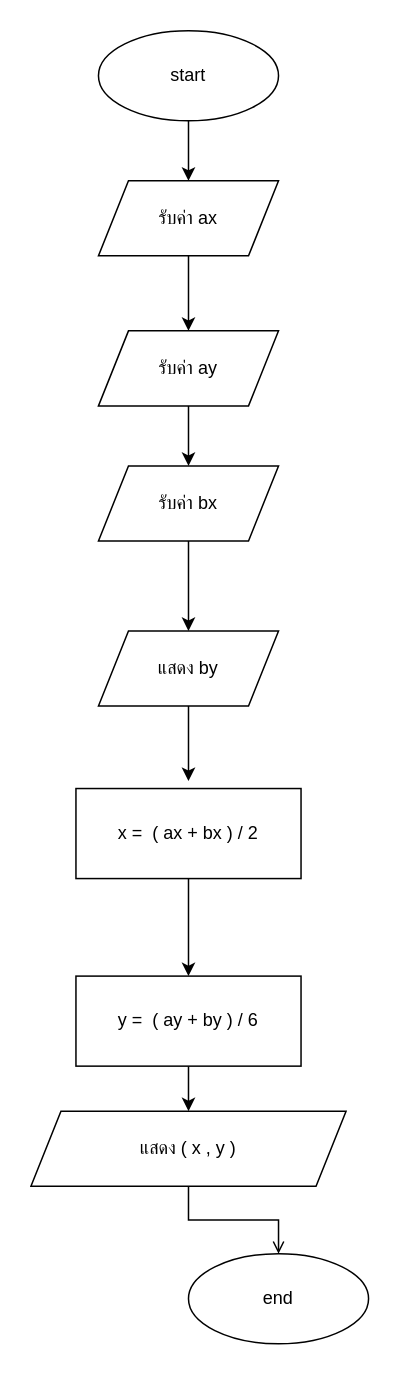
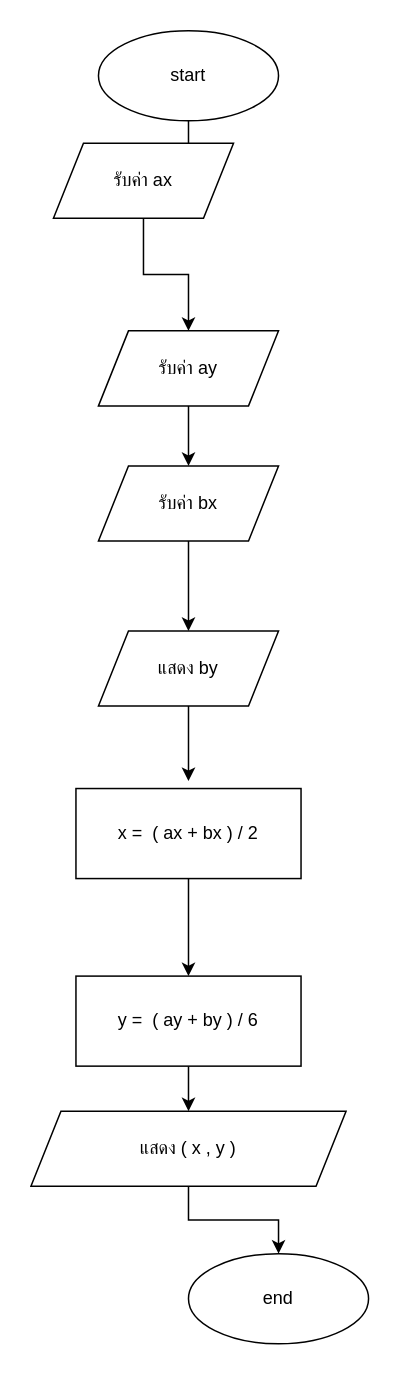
(188, 218) -> (143, 181)
(278, 1244) -> (278, 1242)
